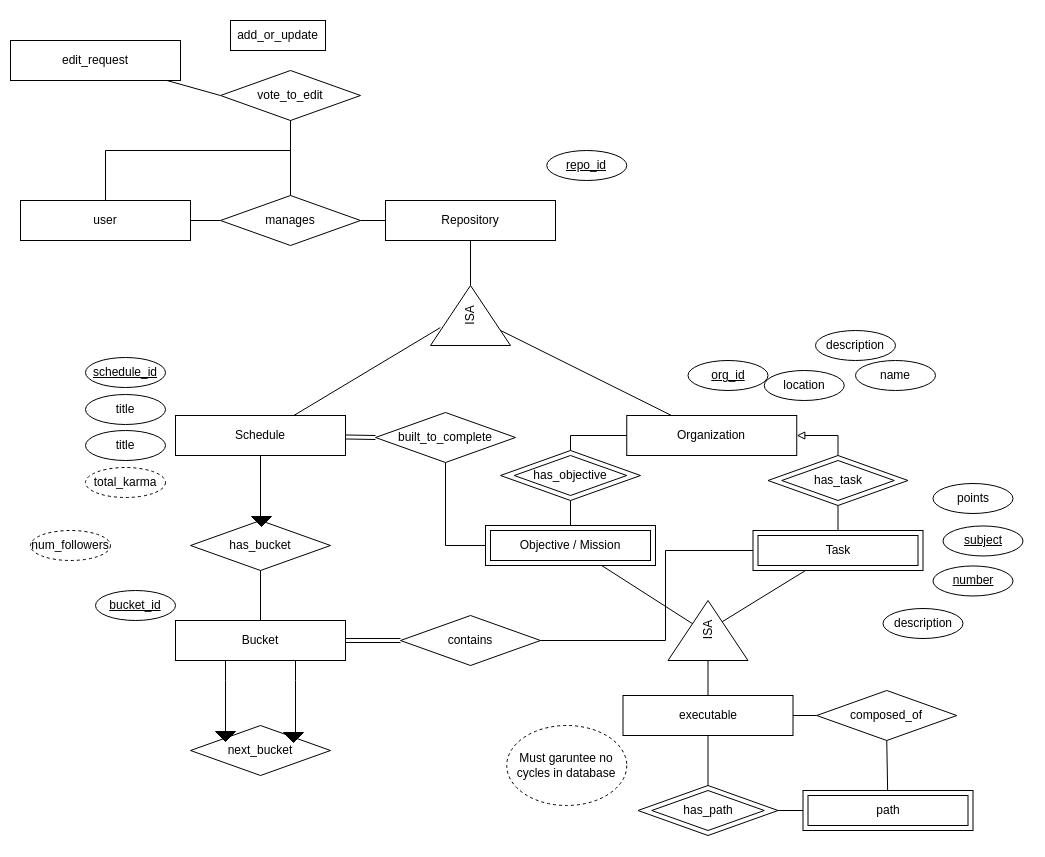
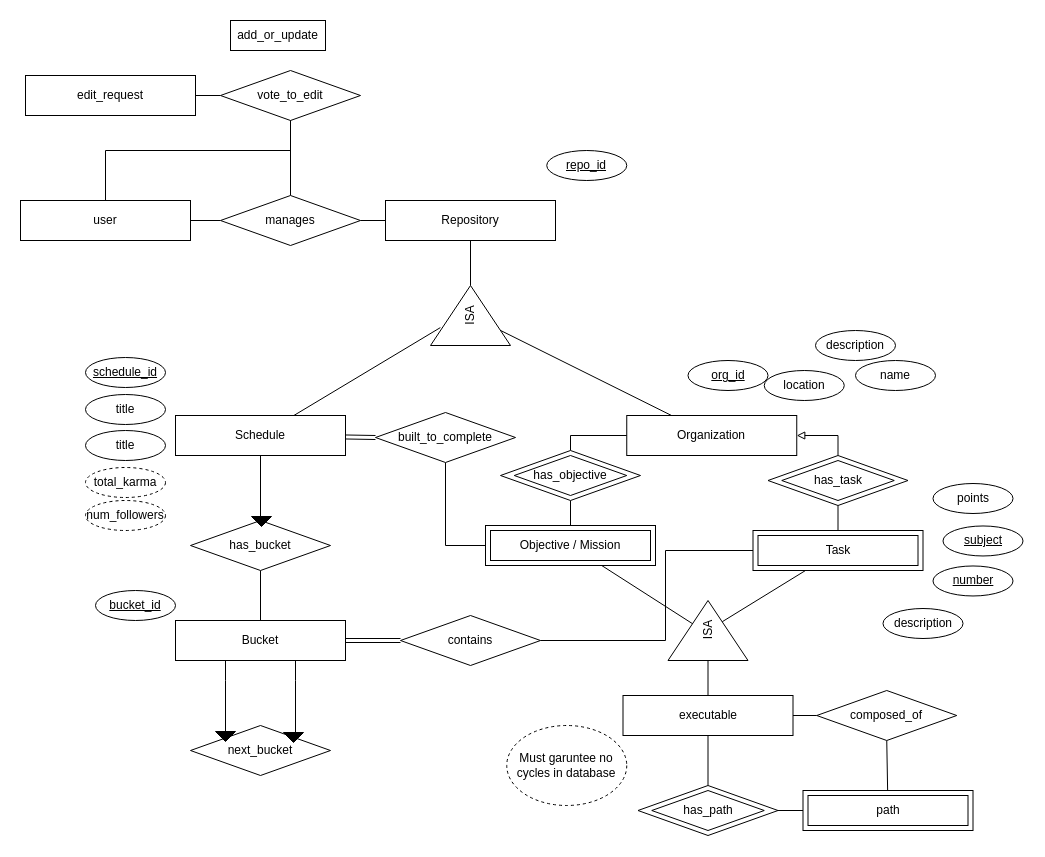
(96, 61) -> (111, 96)
(71, 546) -> (126, 516)
